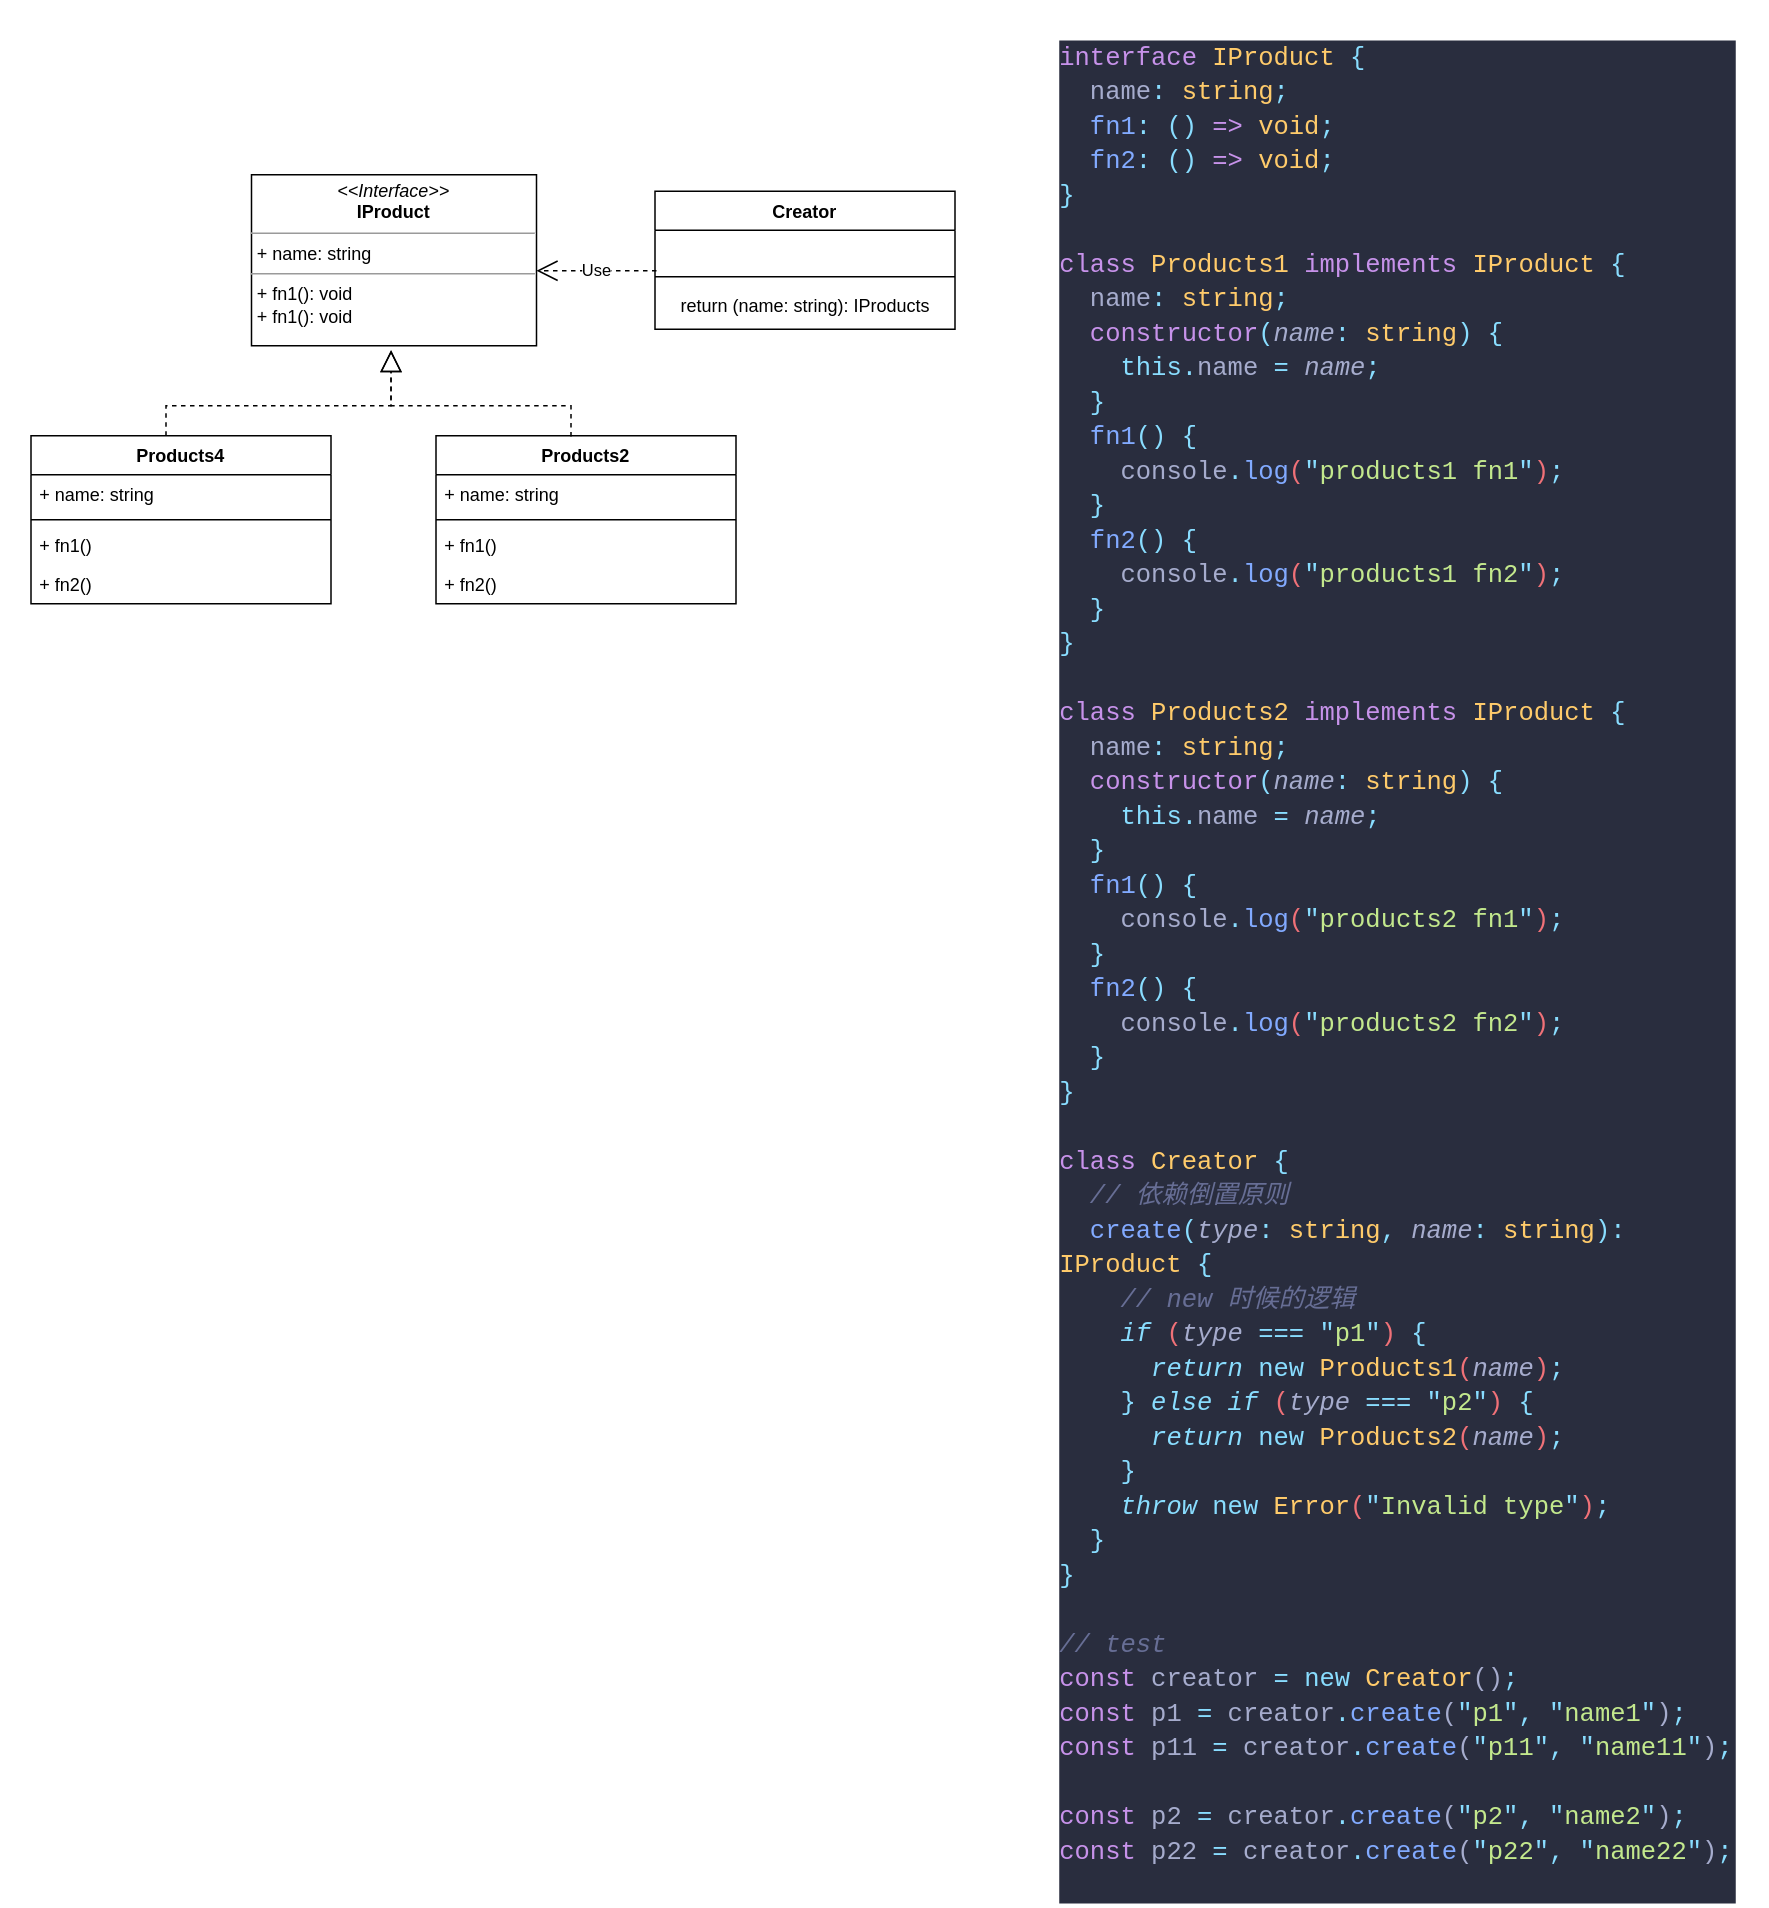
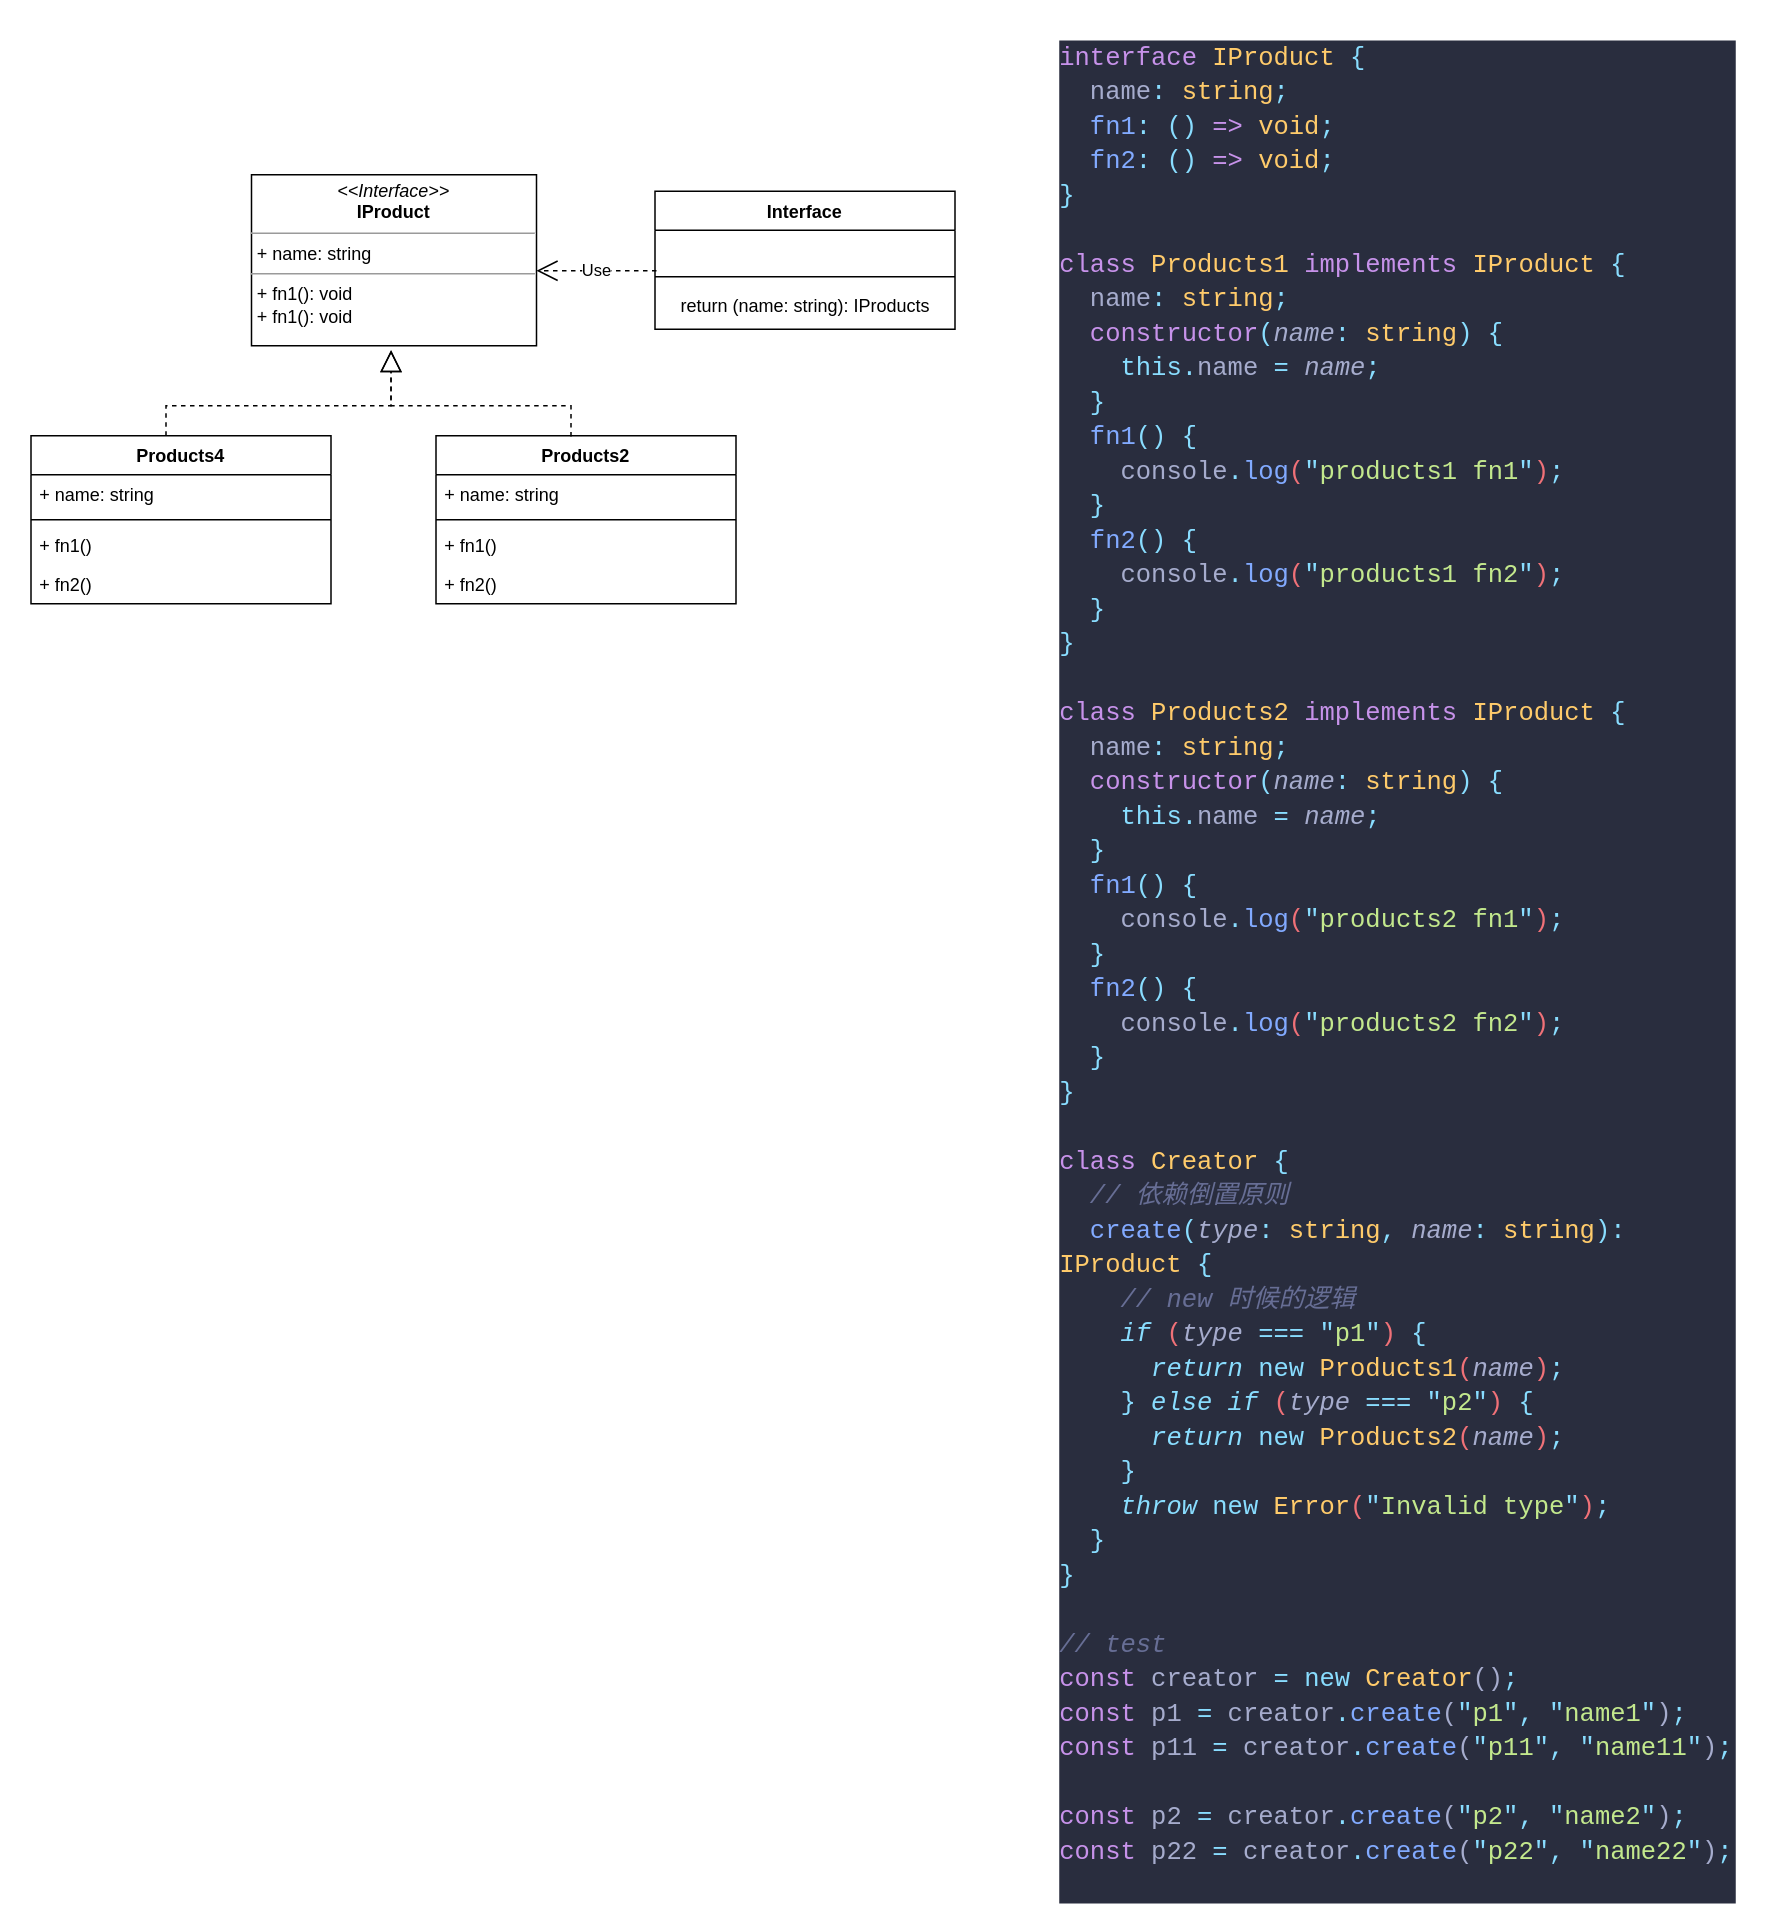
(804, 212) -> (804, 212)
